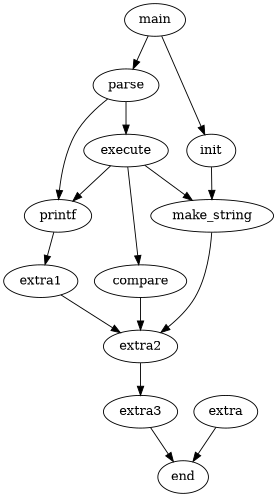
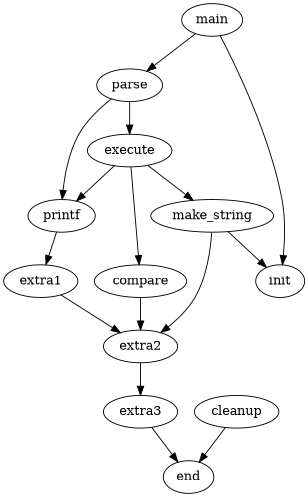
(212, 179) -> (244, 246)
(226, 412) -> (237, 412)
